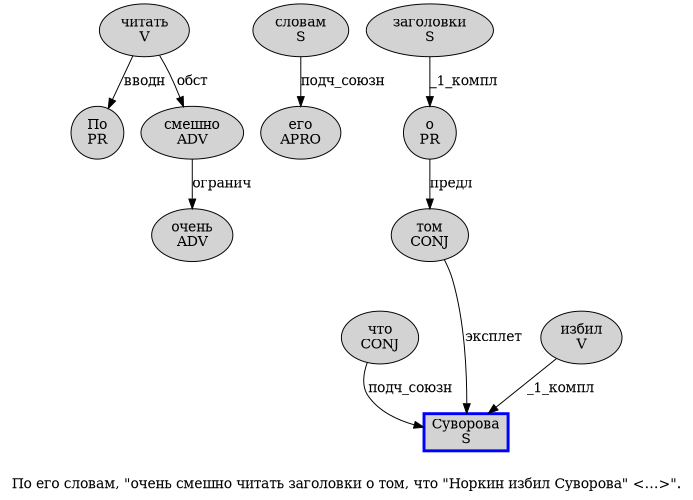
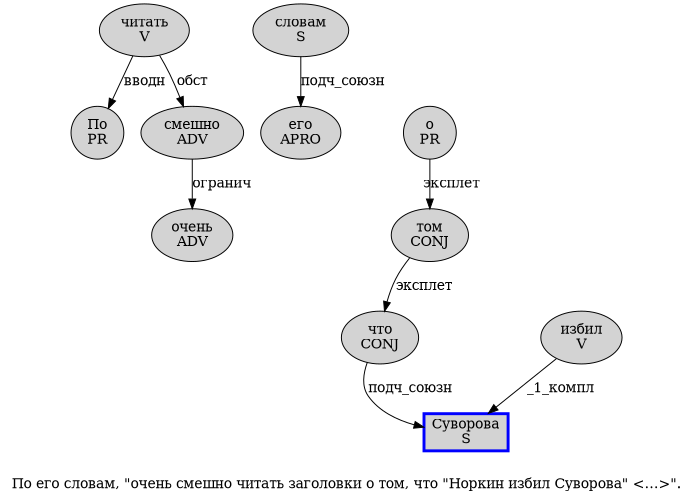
(430, 30) -> none
(451, 184) -> (451, 184)
(463, 330) -> (396, 279)
